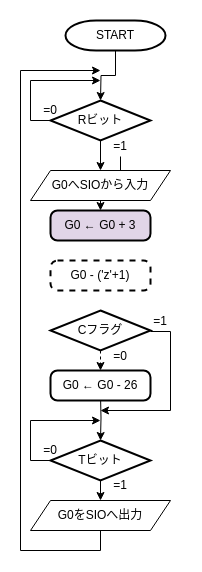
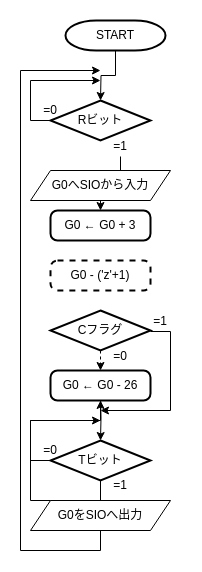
(101, 152) -> none
(101, 226) -> (101, 226)
(101, 492) -> (31, 492)
